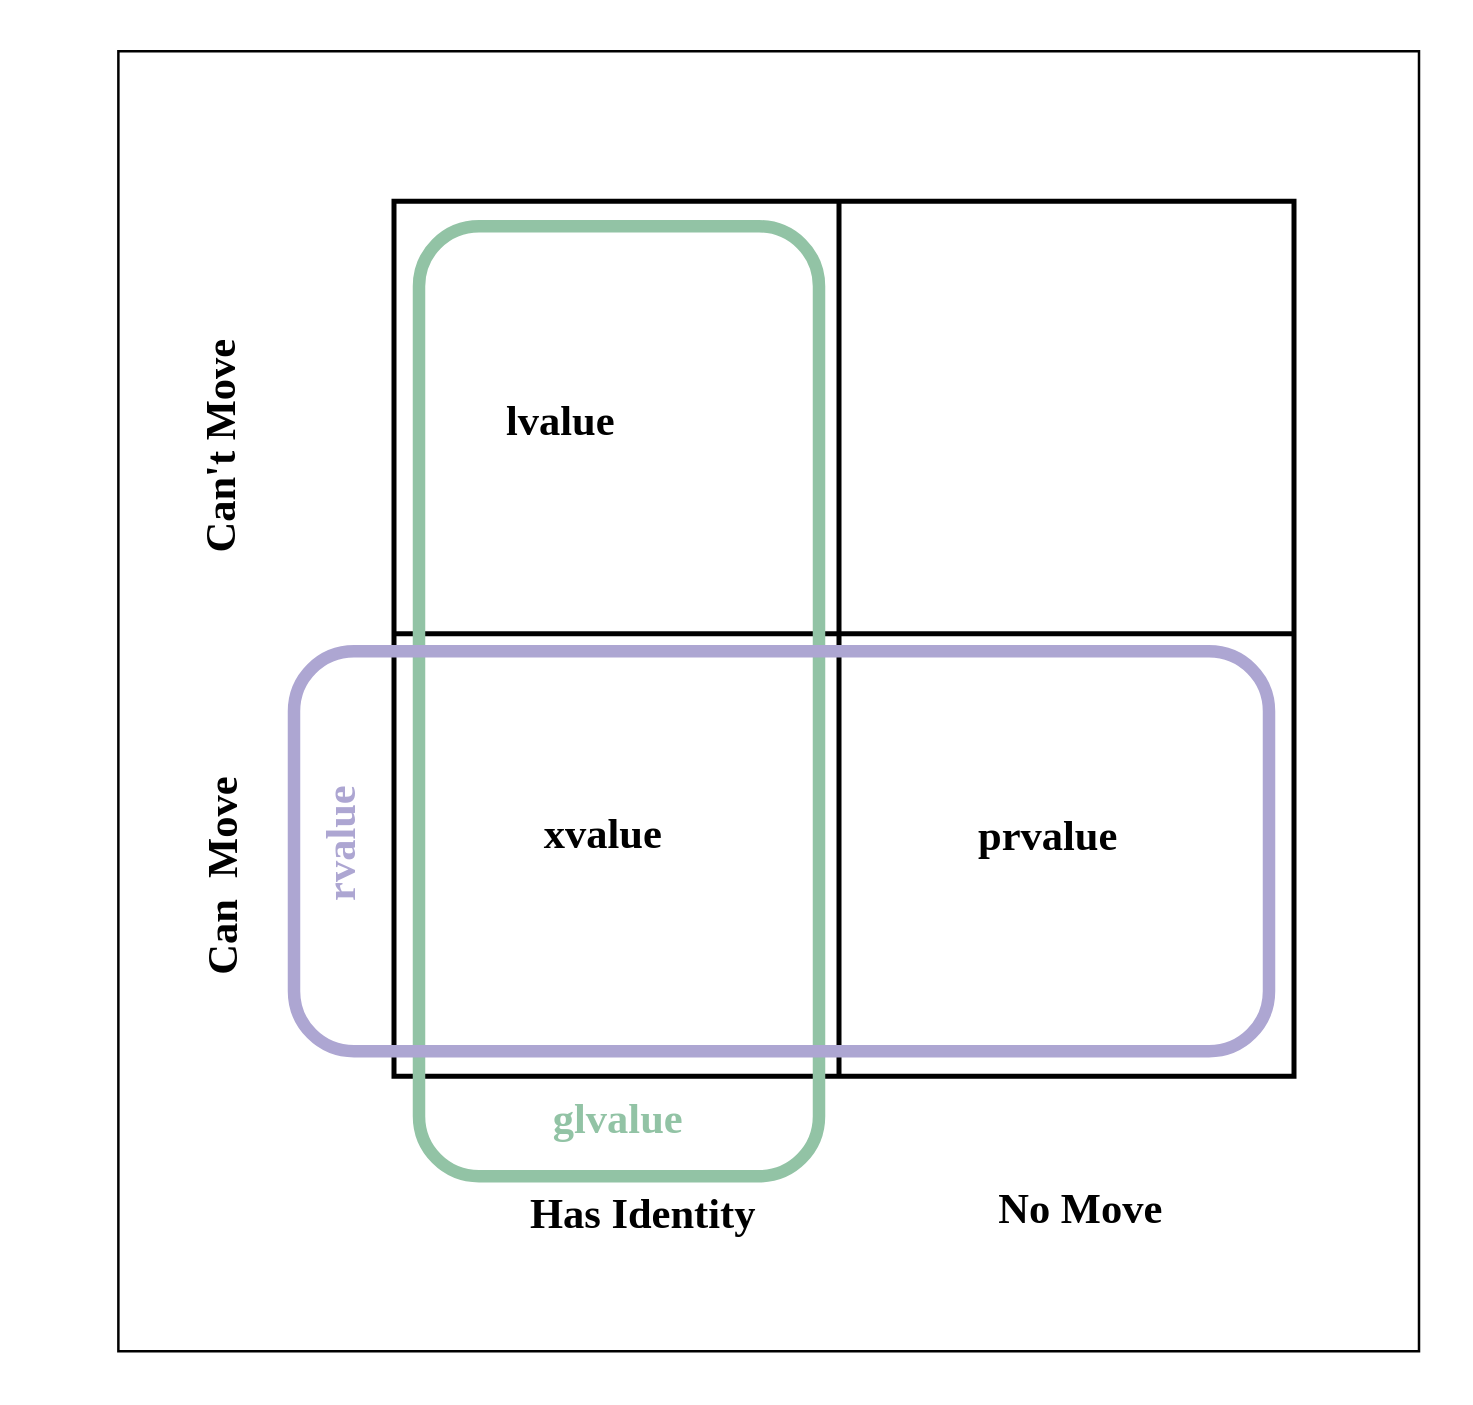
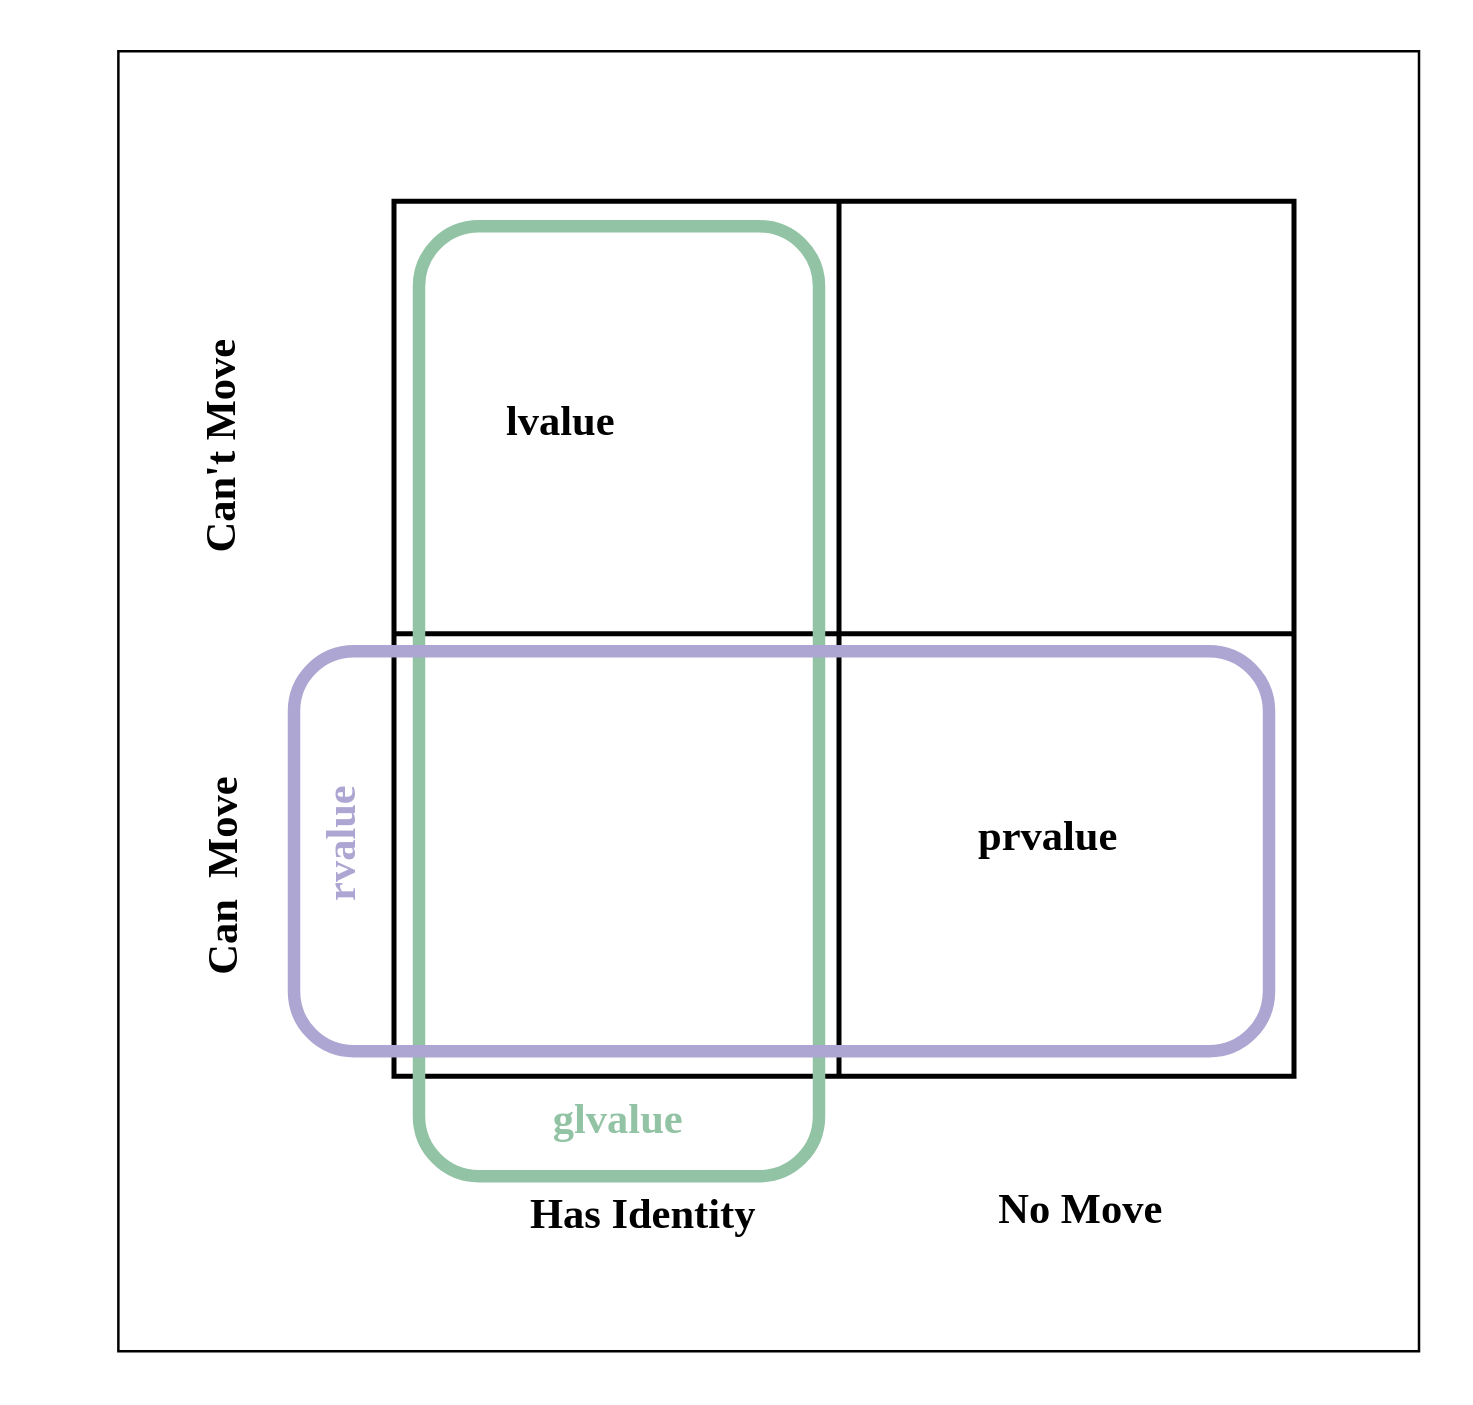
(604, 837) -> none
